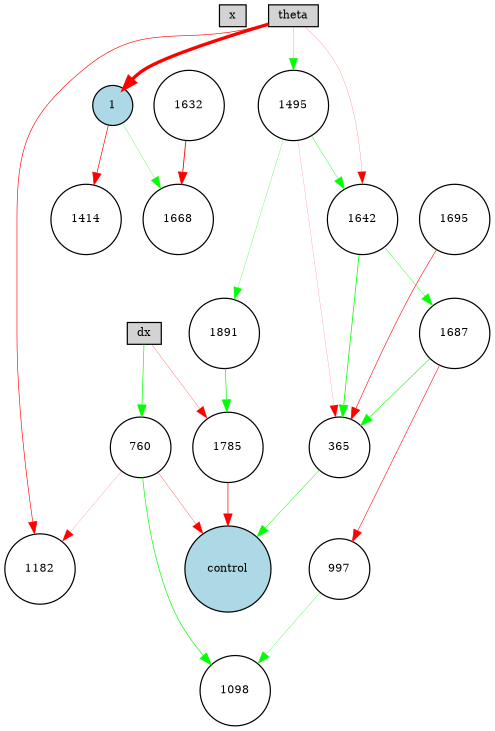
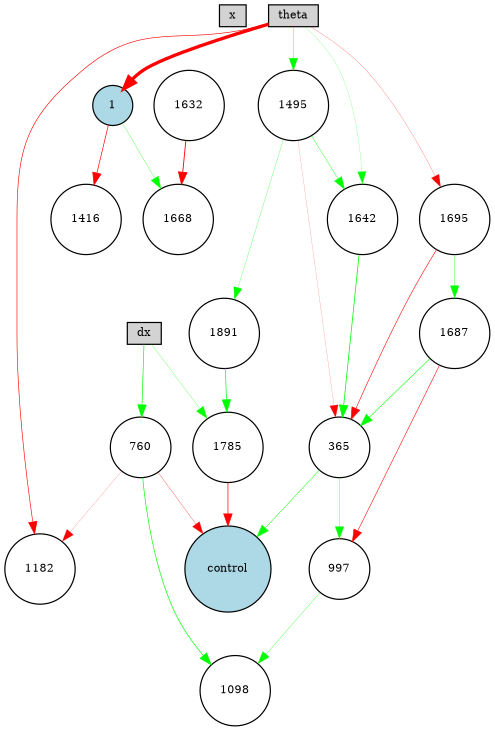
none -> (384, 92)
(348, 93) -> (348, 93)
(86, 219) -> (86, 219)
(405, 272) -> (455, 270)
(176, 377) -> (176, 377)
none -> (340, 502)
